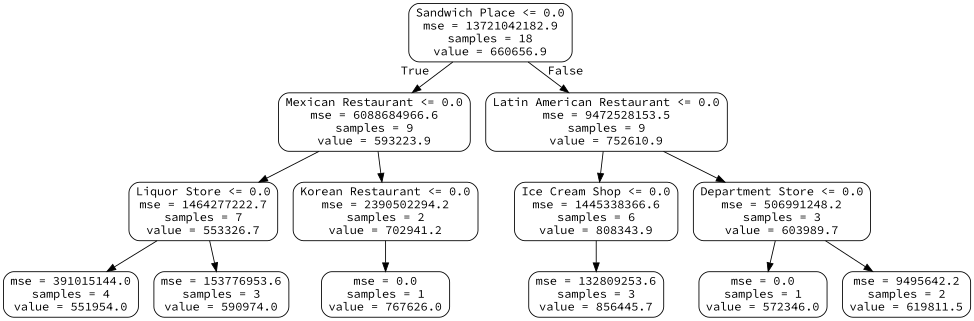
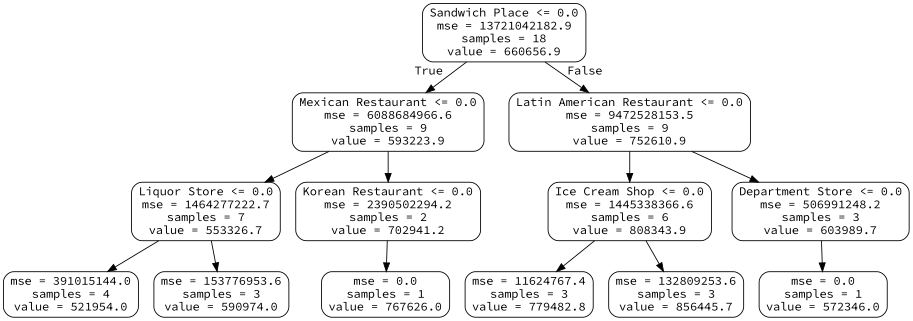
(71, 294) -> (71, 294)
none -> (529, 294)
(907, 294) -> none
